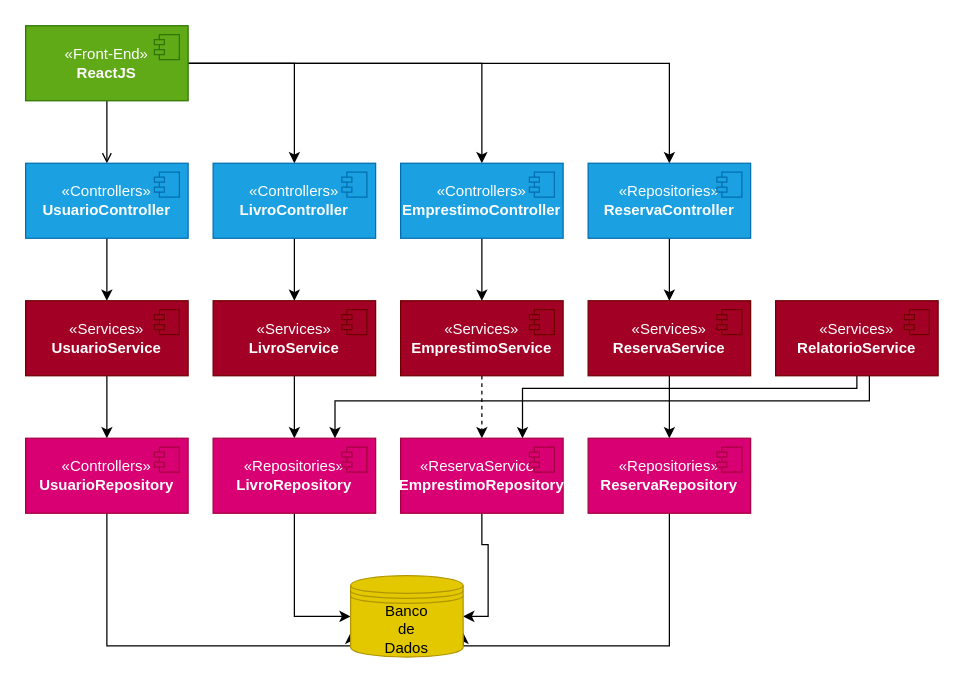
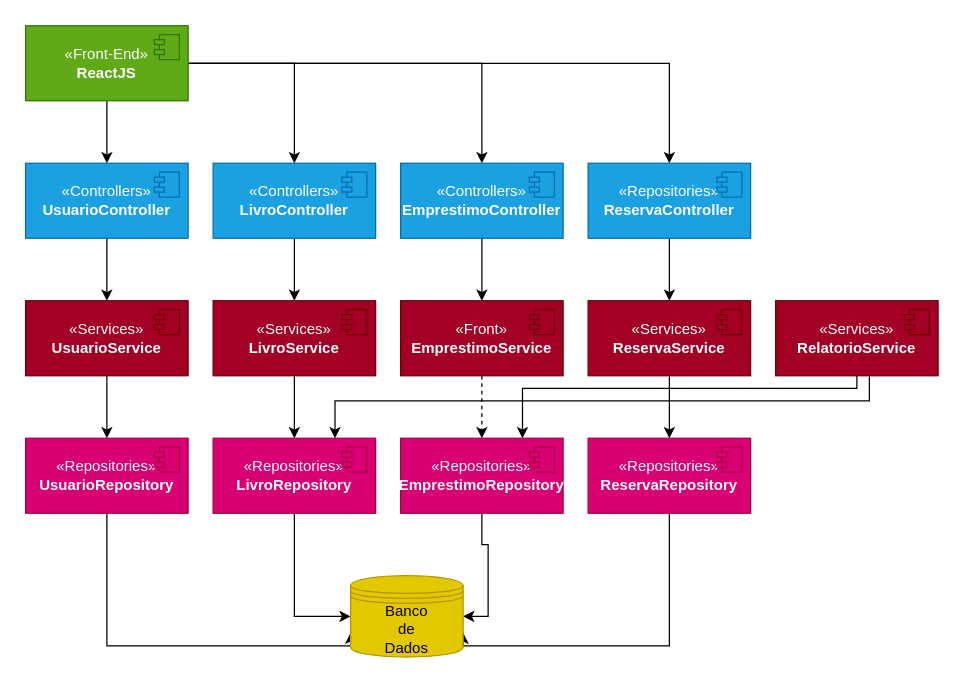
(107, 155) -> (107, 153)
(482, 338) -> (482, 338)
(107, 476) -> (107, 476)
(482, 476) -> (482, 476)
